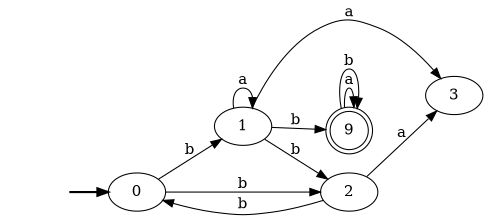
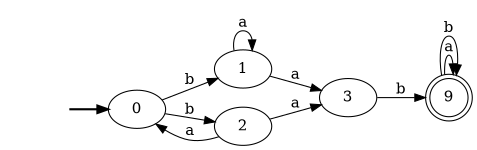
(293, 128) -> (396, 98)
(292, 156) -> none
(243, 204) -> (190, 131)
